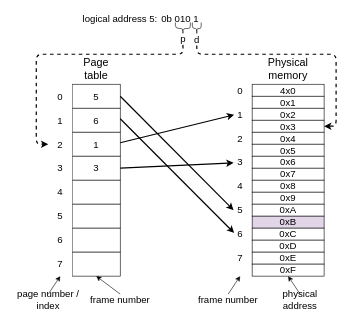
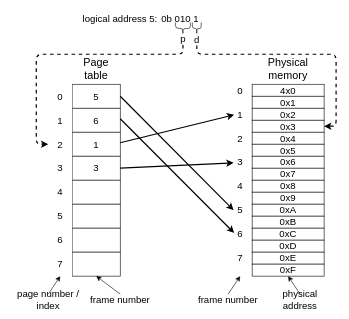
(288, 222) -> (288, 222)
